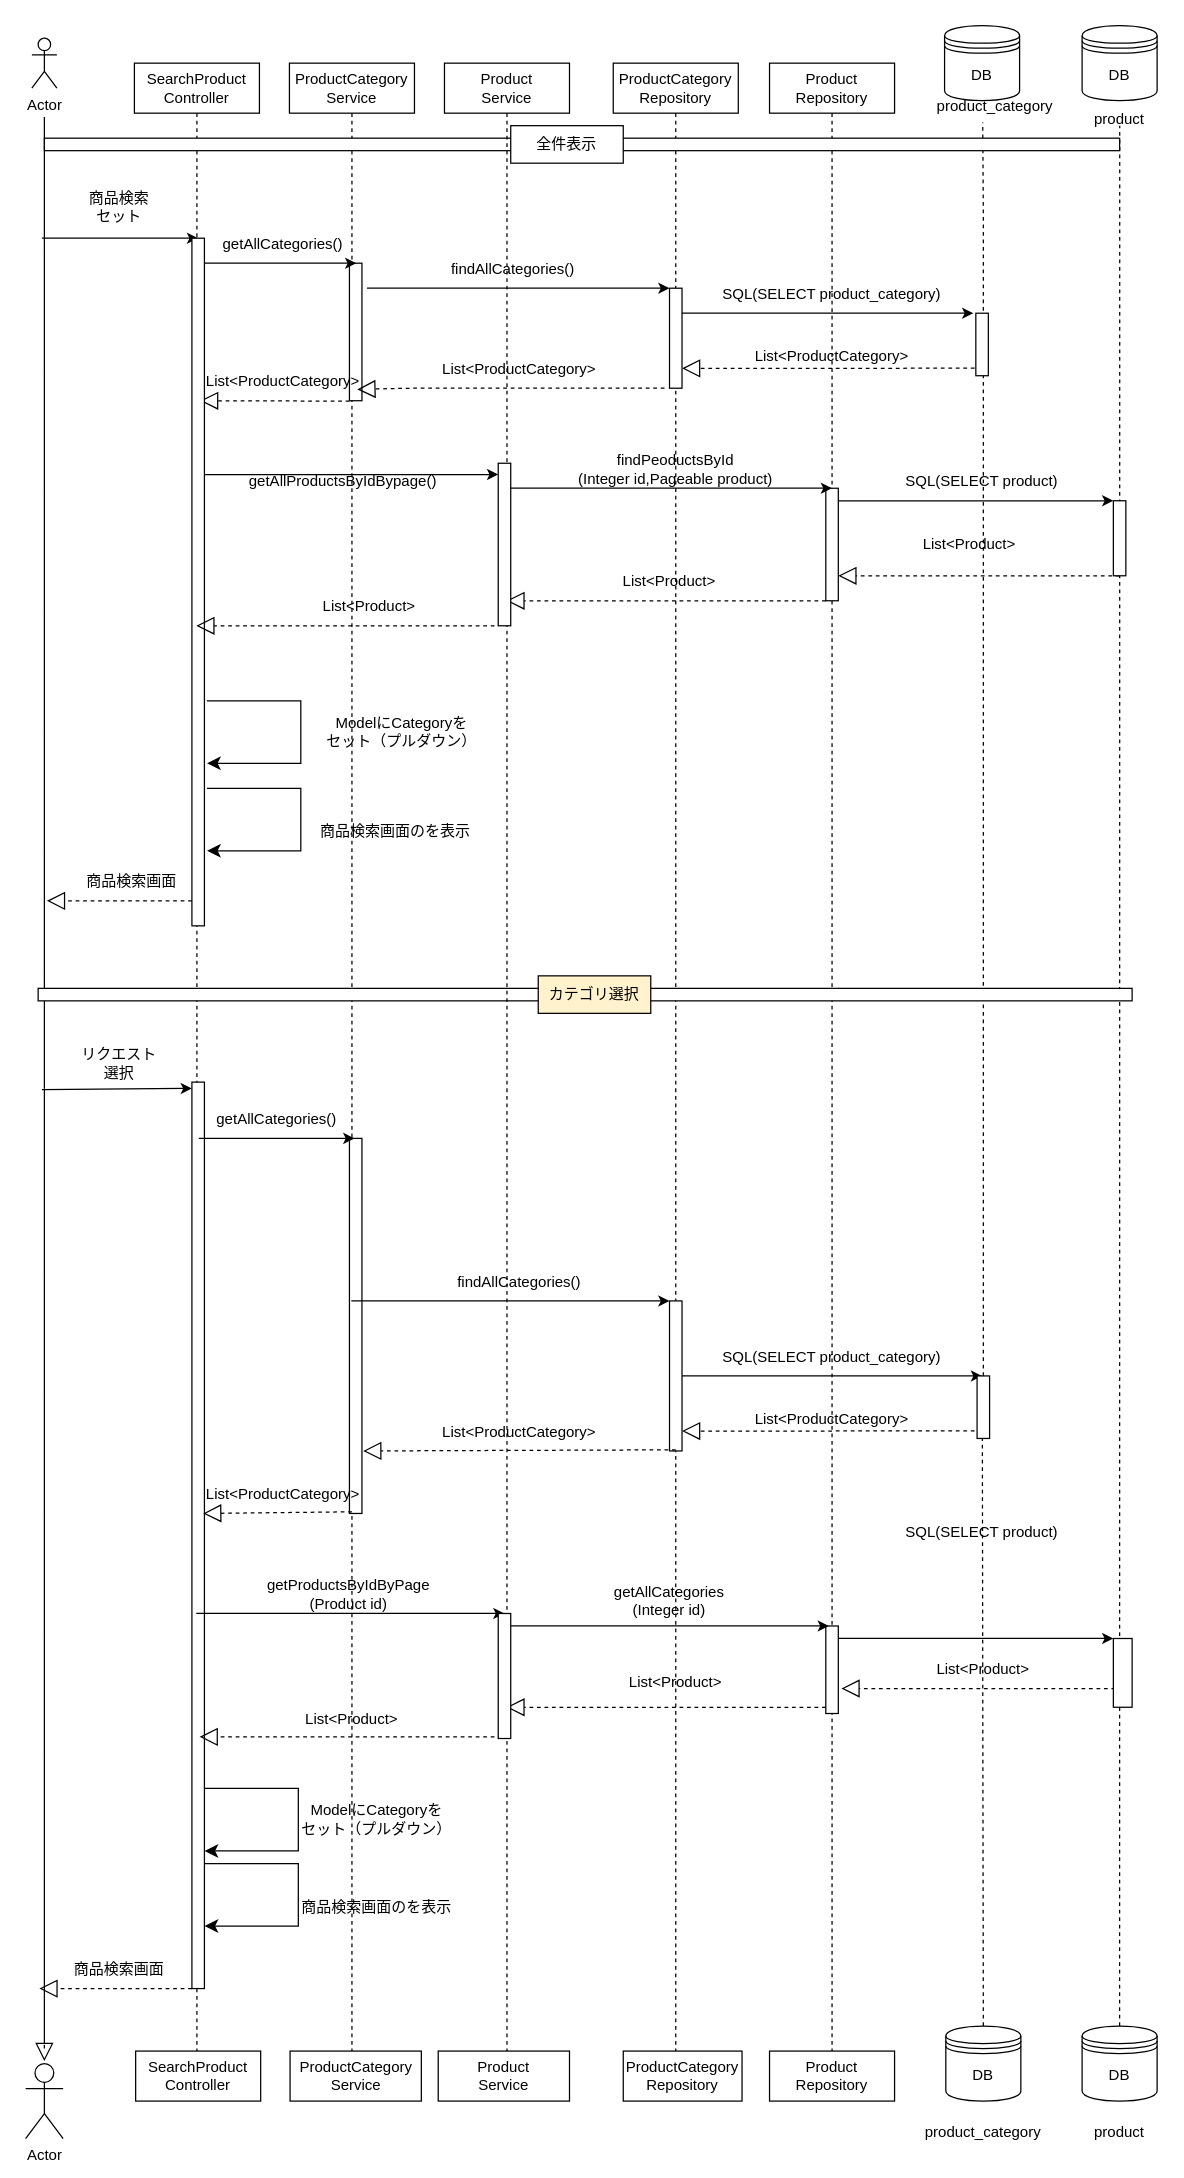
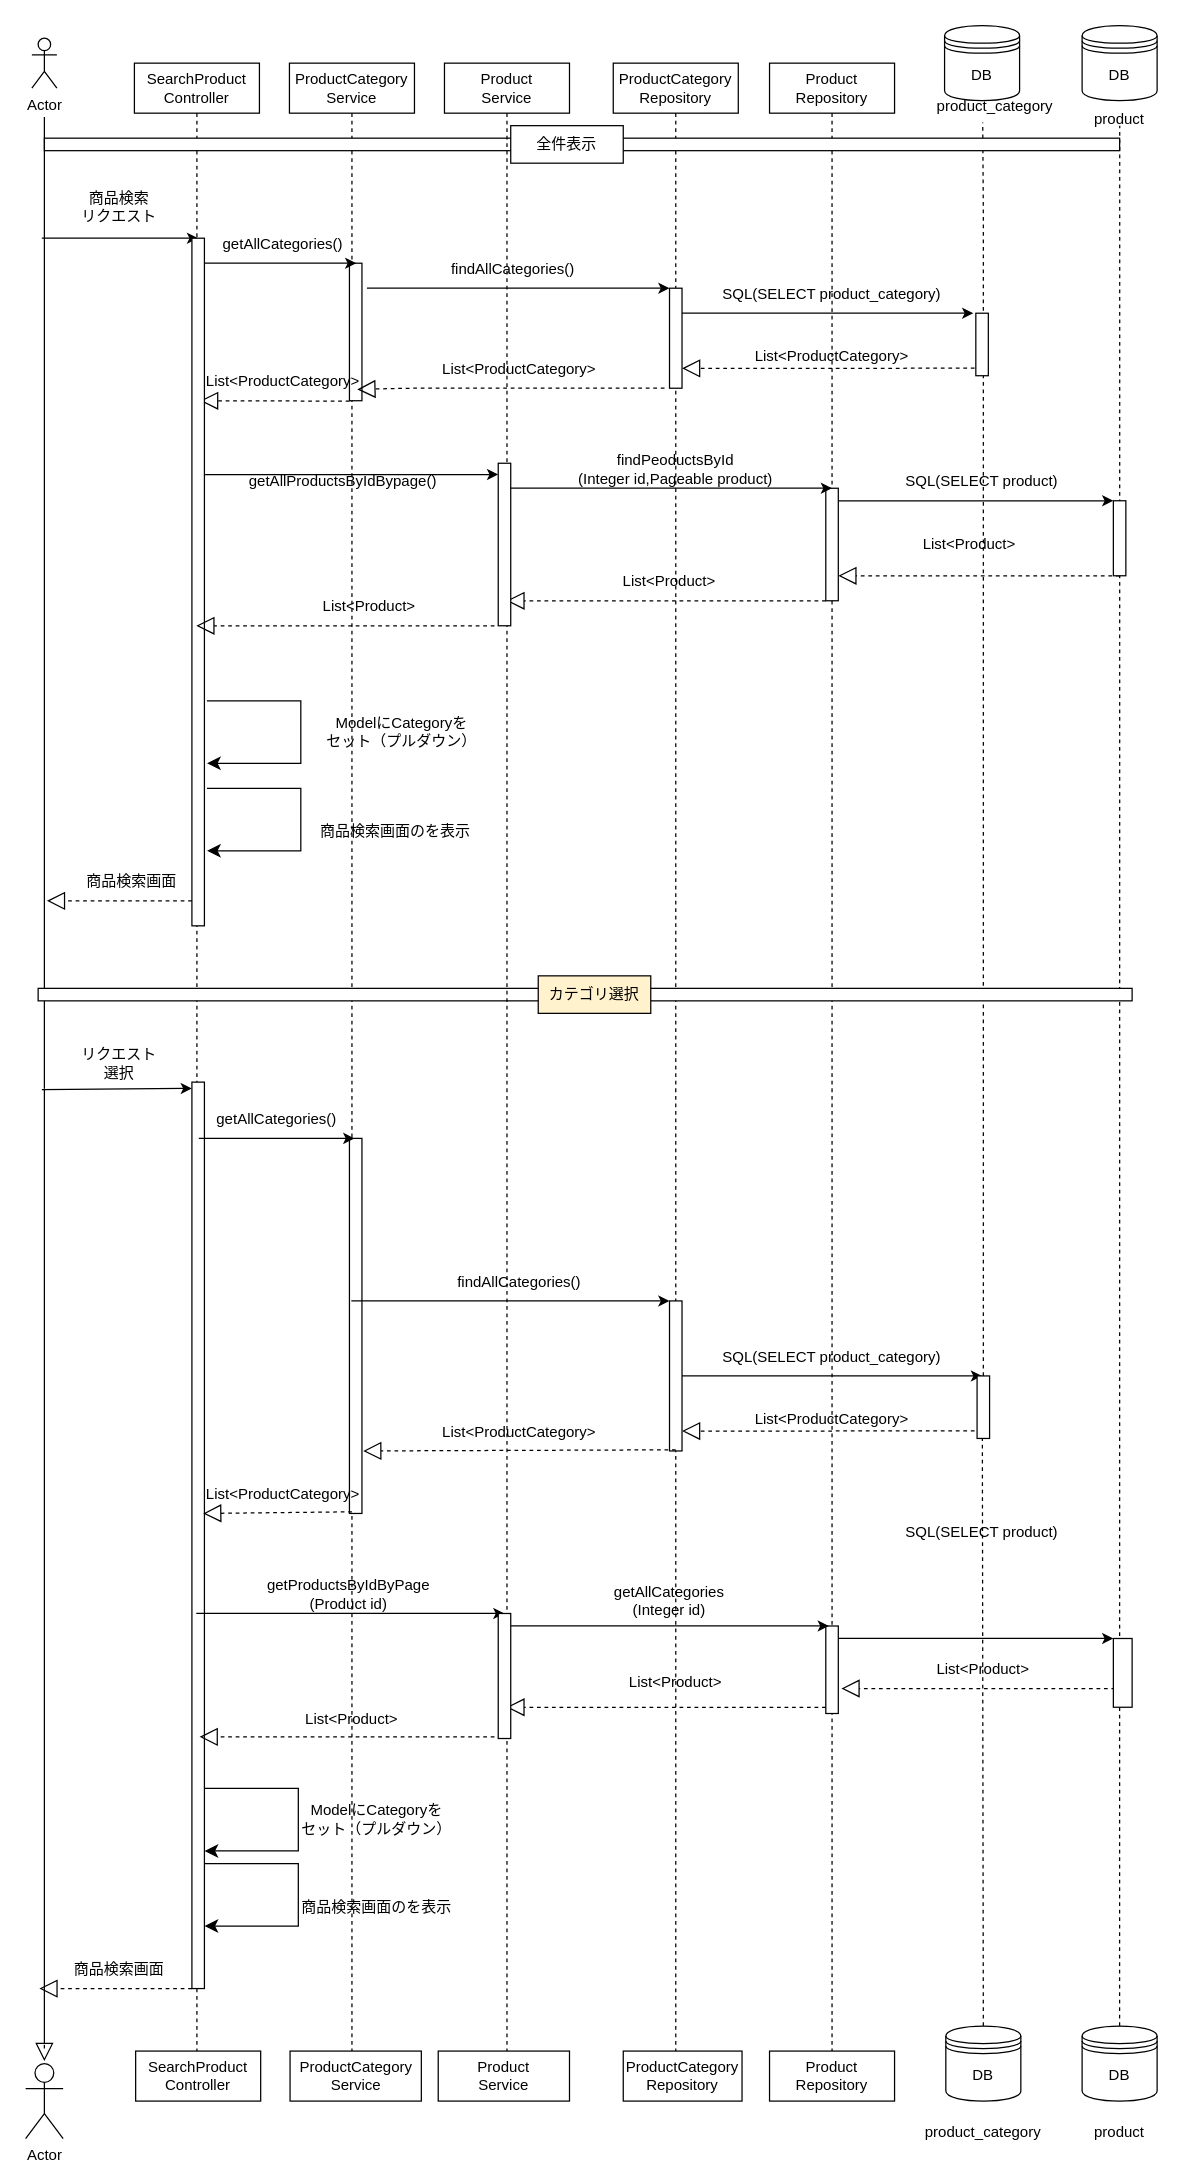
(119, 207) -> (119, 207)
